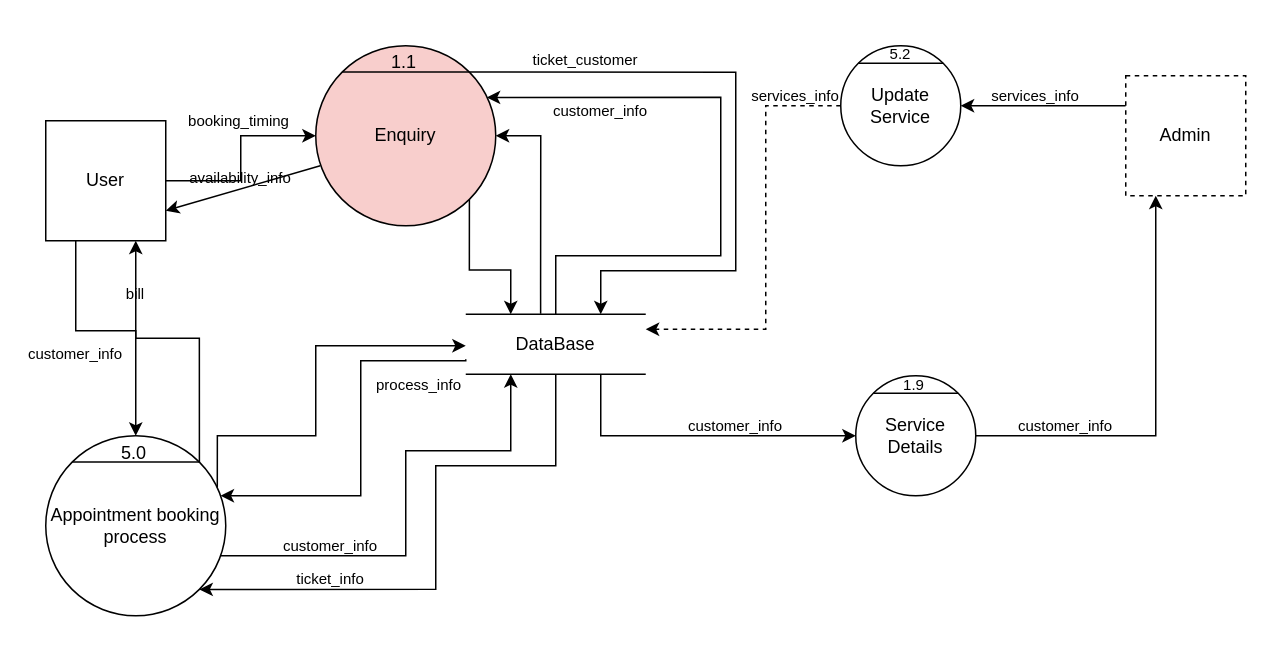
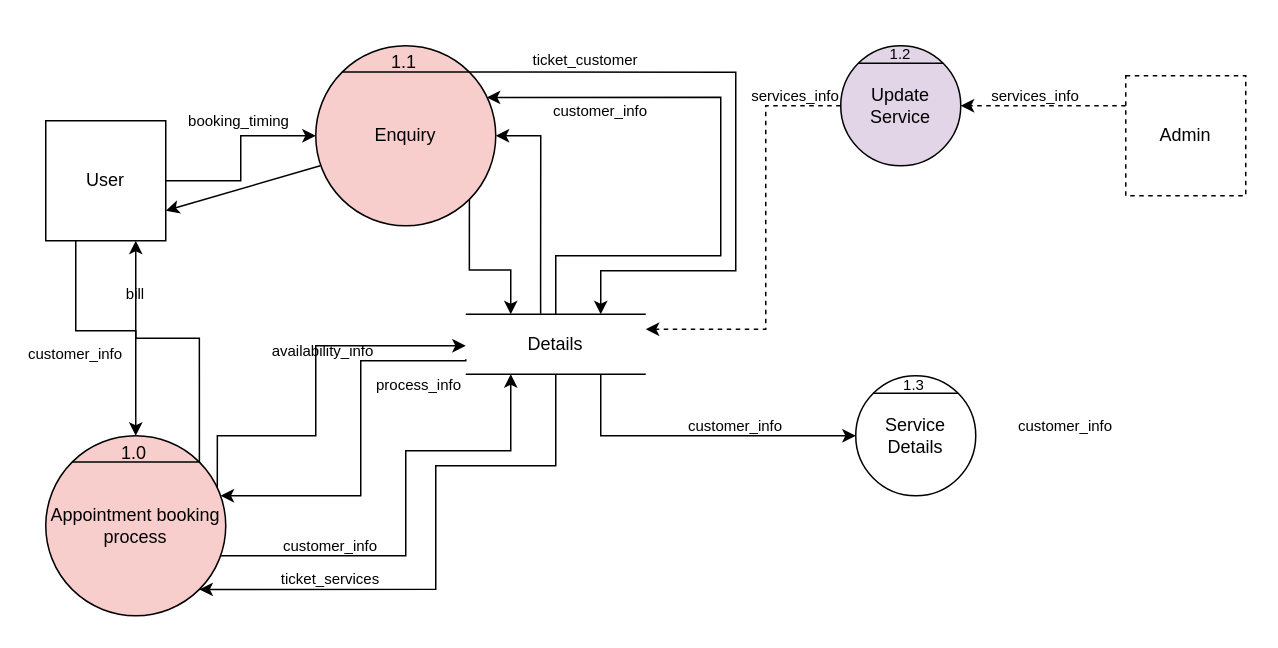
(901, 53) -> (901, 53)
(901, 106) -> (901, 106)
(1047, 106) -> (1047, 106)
(241, 178) -> (323, 350)
(556, 344) -> (556, 344)
(914, 385) -> (914, 385)
(1156, 411) -> none
(134, 454) -> (134, 454)
(136, 526) -> (136, 526)
(331, 578) -> (331, 578)
